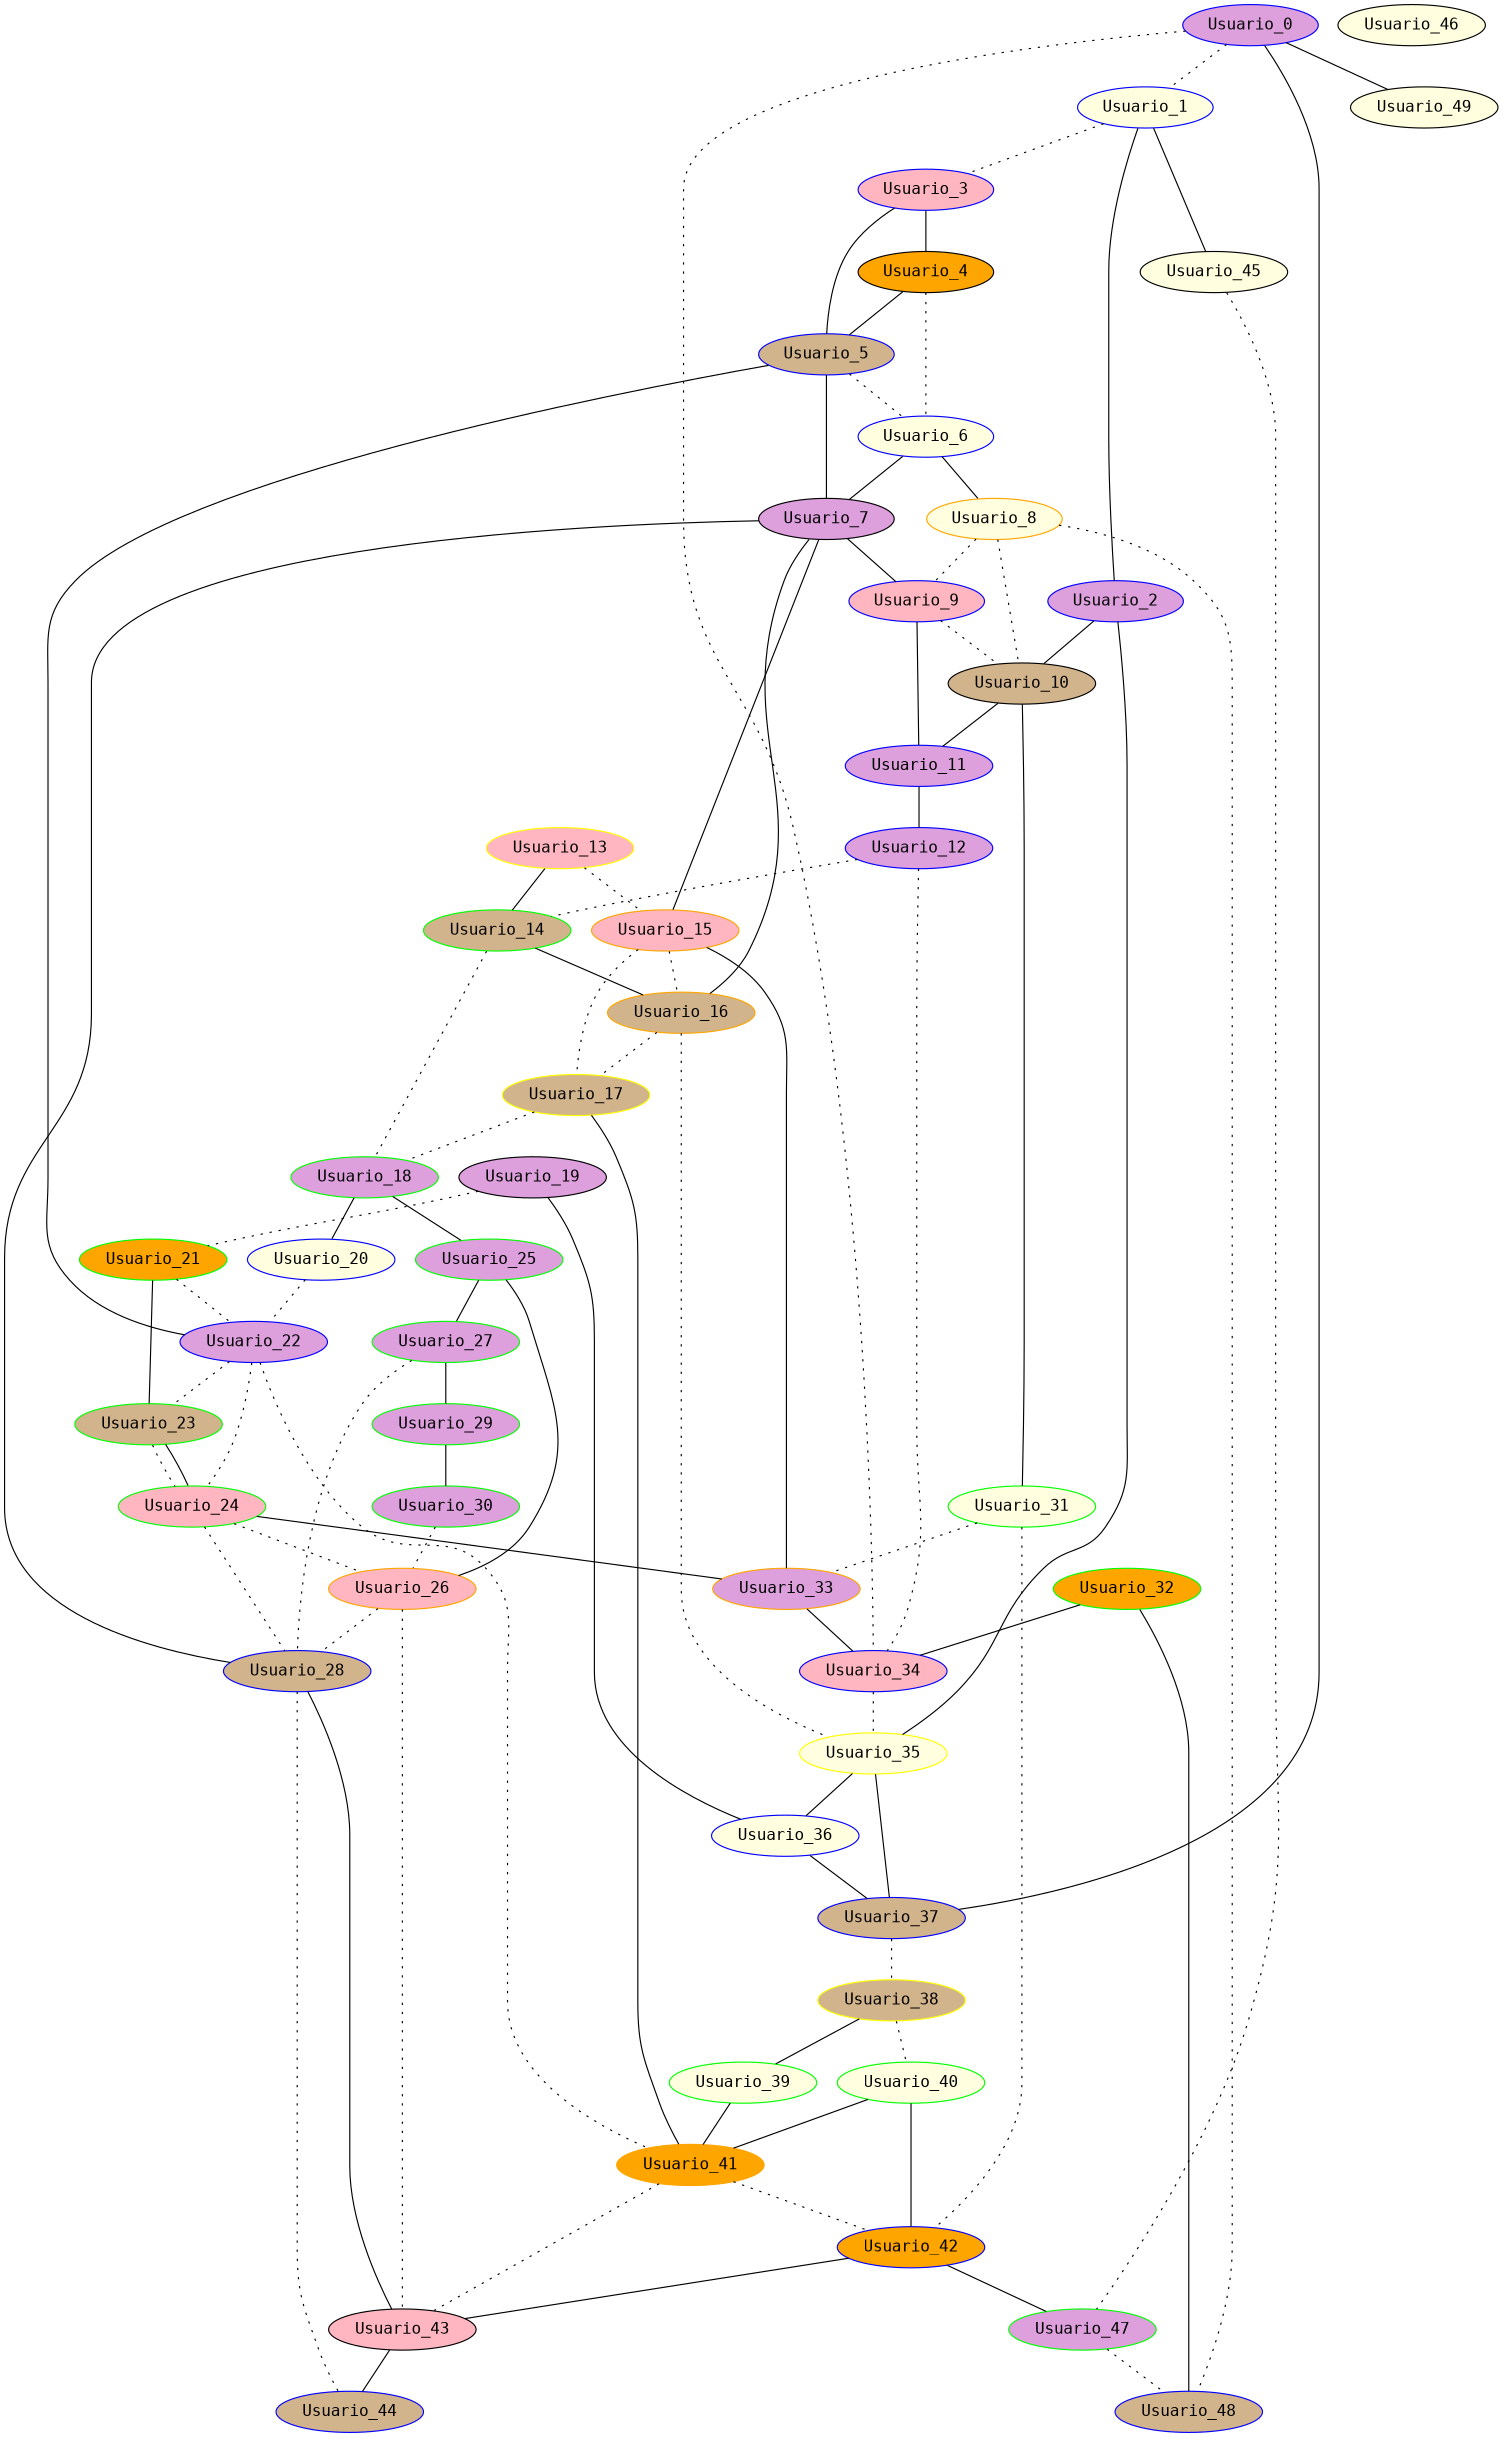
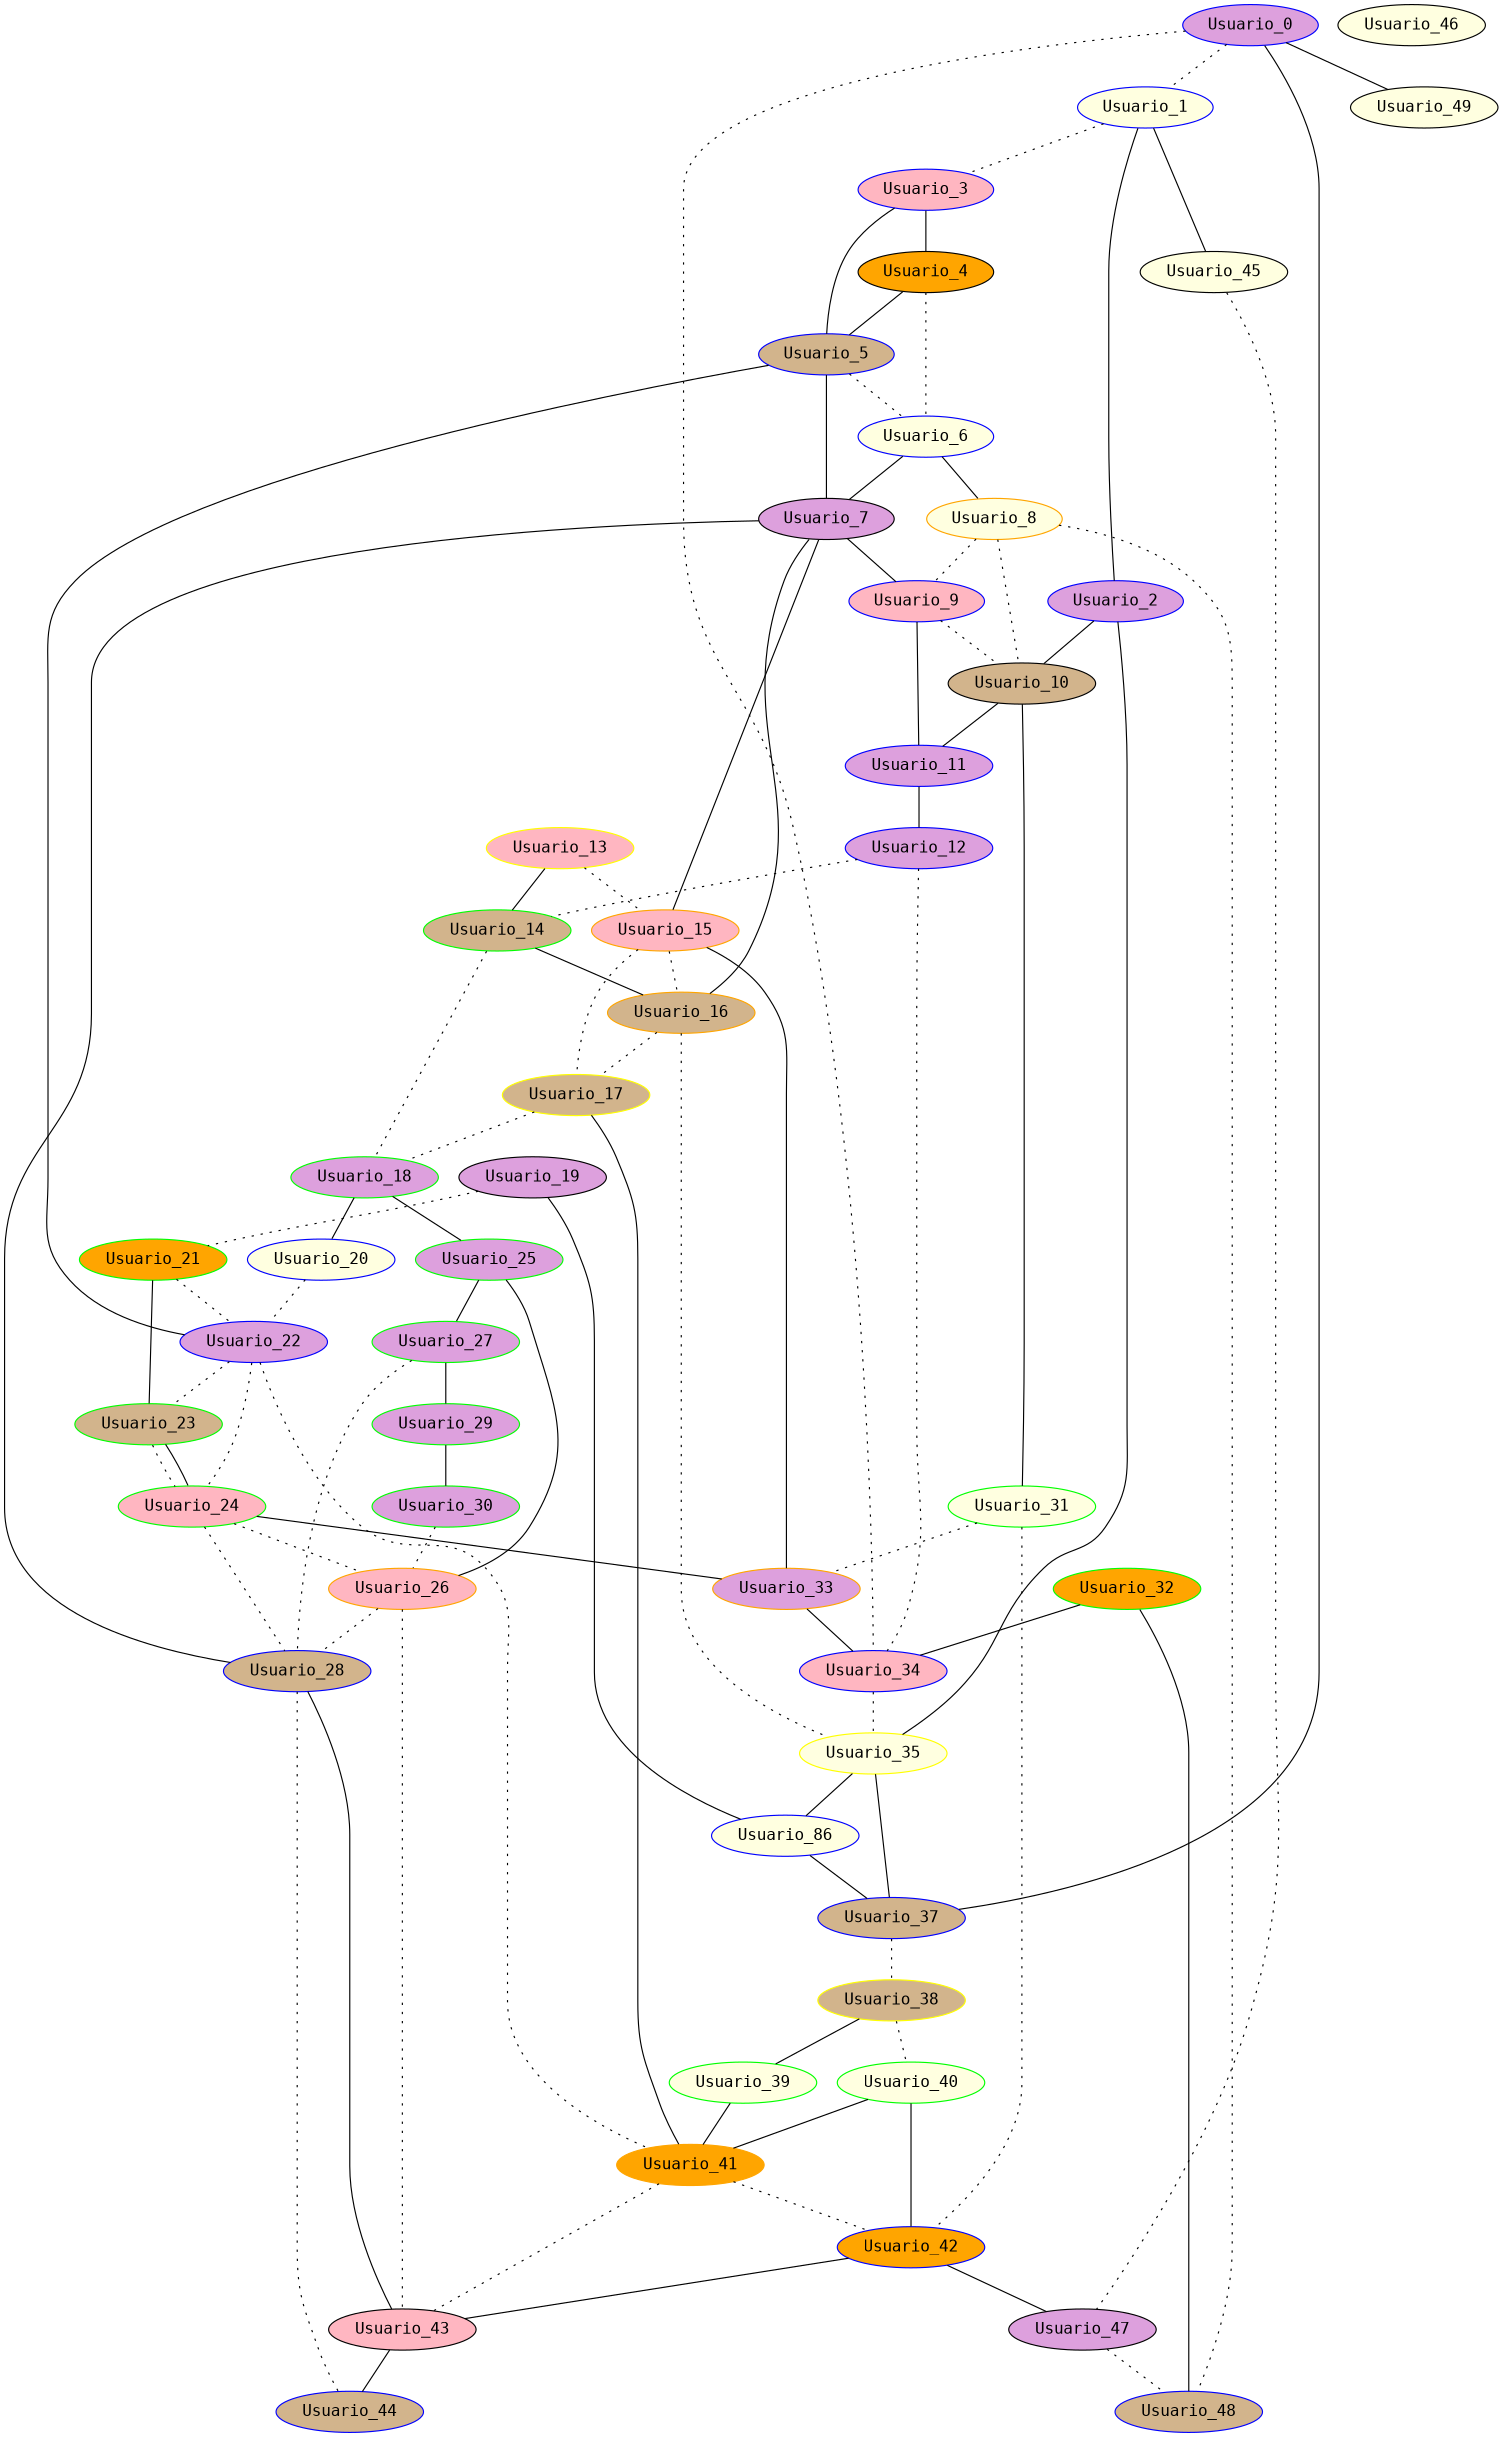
(785, 1836) -> (785, 1836)
(1082, 2330) -> (1082, 2330)
